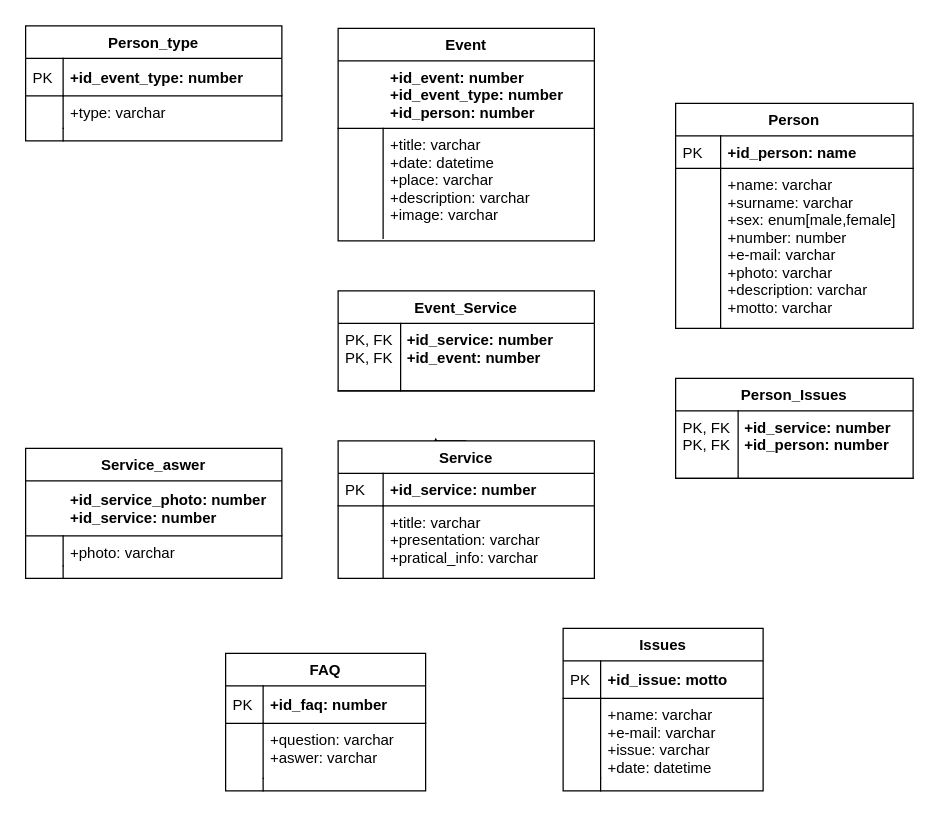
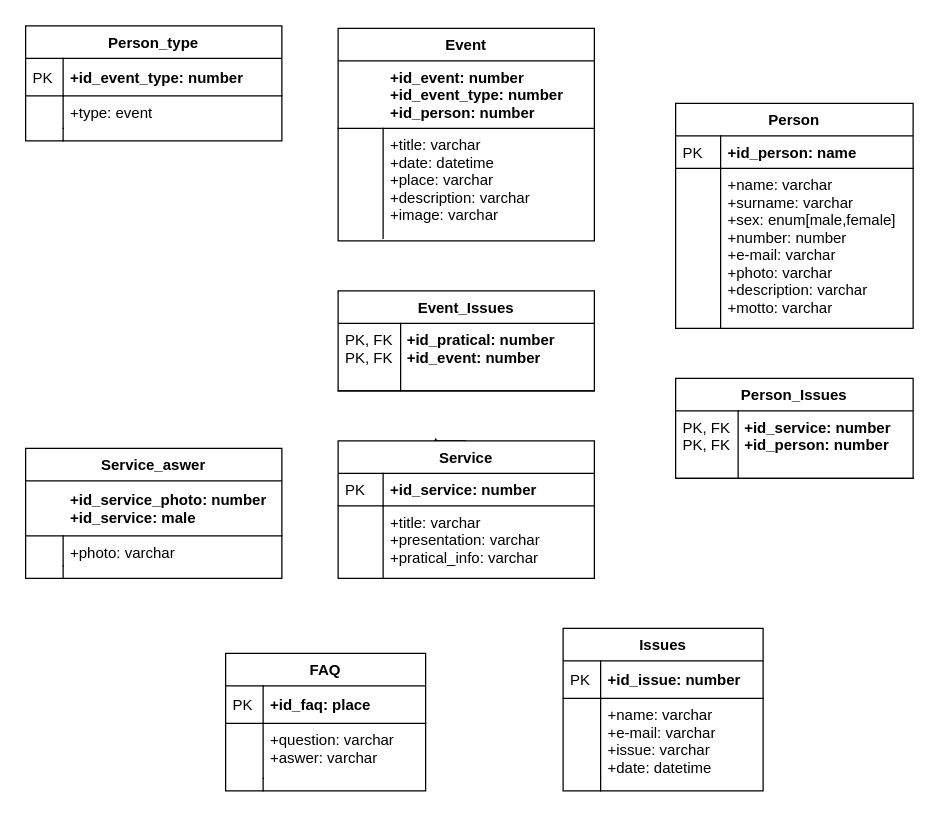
(125, 113) -> (117, 113)
(466, 308) -> (466, 308)
(462, 340) -> (464, 340)
(167, 500) -> (167, 500)
(667, 680) -> (671, 680)
(327, 705) -> (321, 705)
